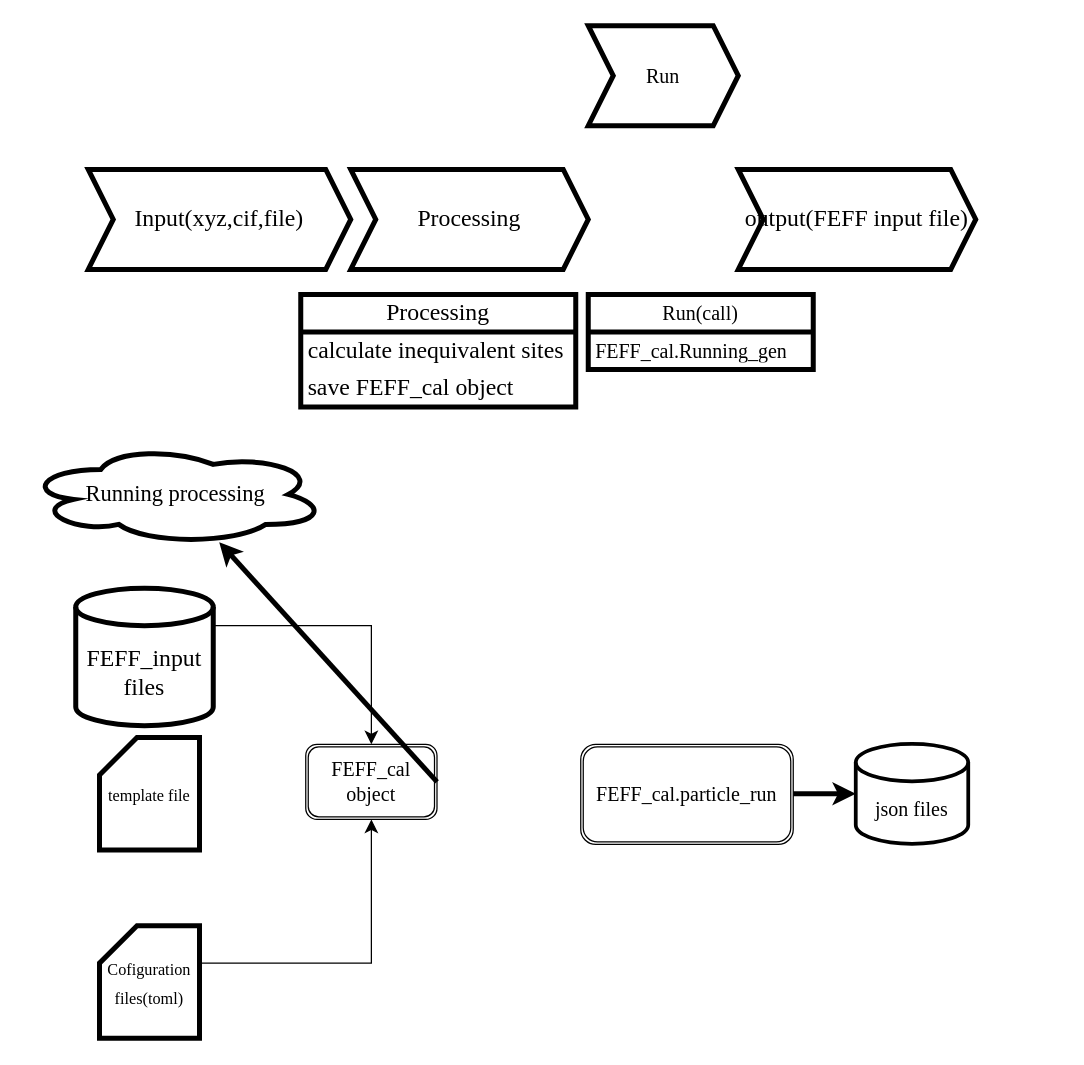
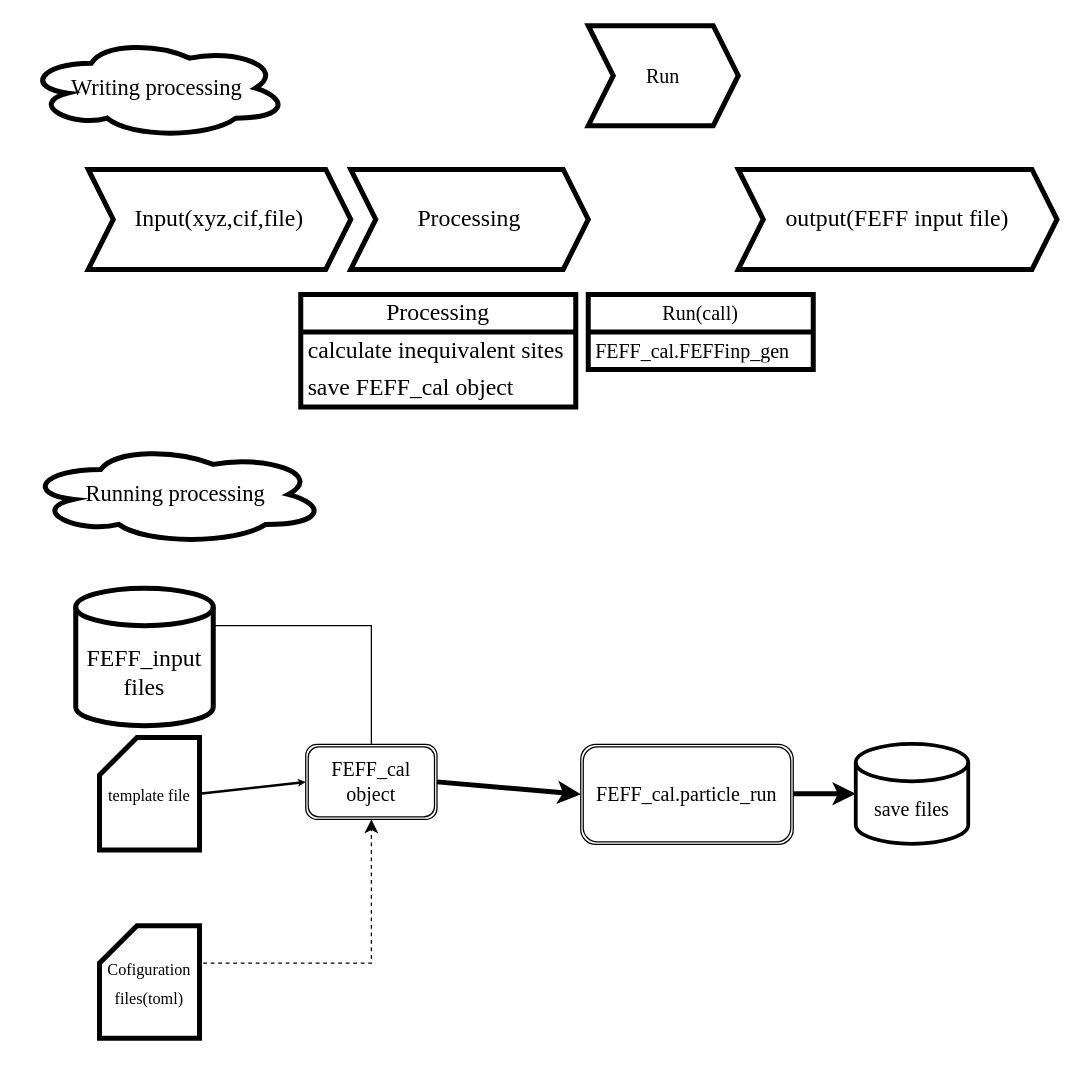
none -> (157, 88)
(857, 219) -> (898, 219)
(700, 351) -> (700, 351)
(333, 668) -> (501, 787)
(371, 733) -> (371, 737)
none -> (251, 788)
(912, 809) -> (912, 809)
(353, 963) -> (353, 963)
